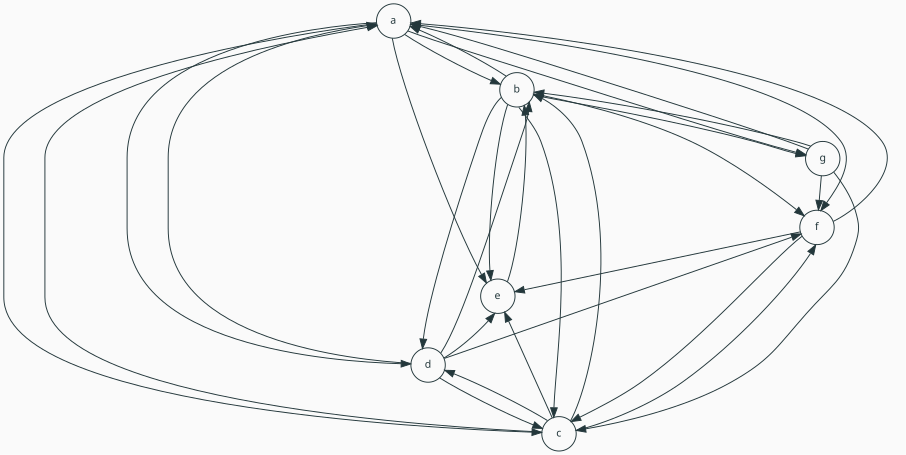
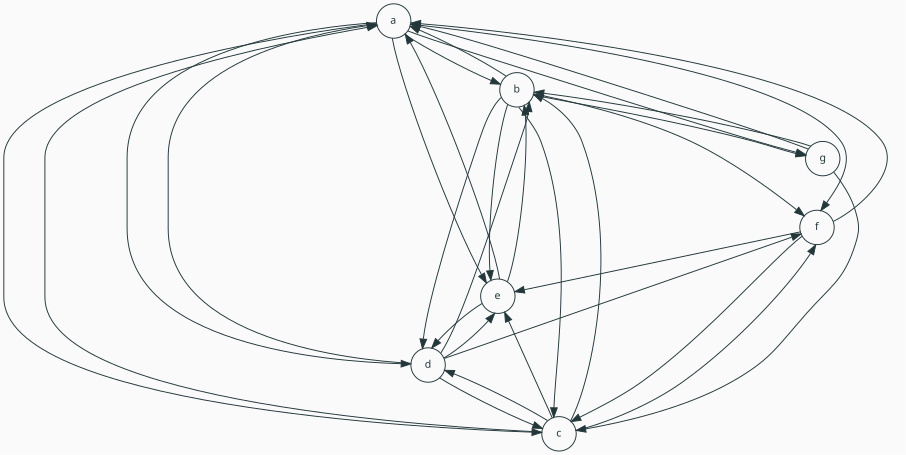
none -> (461, 158)
(820, 188) -> none
none -> (467, 314)
